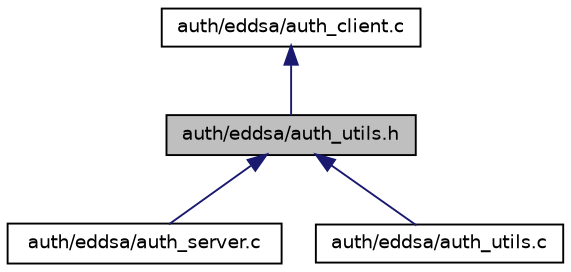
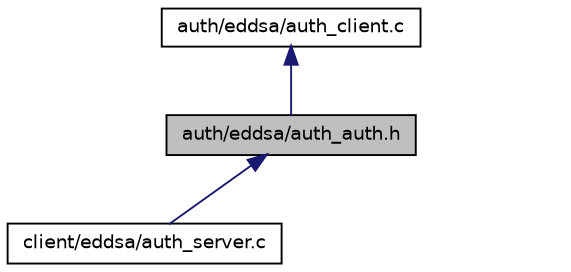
(291, 135) -> (291, 135)
(145, 244) -> (145, 244)
(440, 244) -> none
